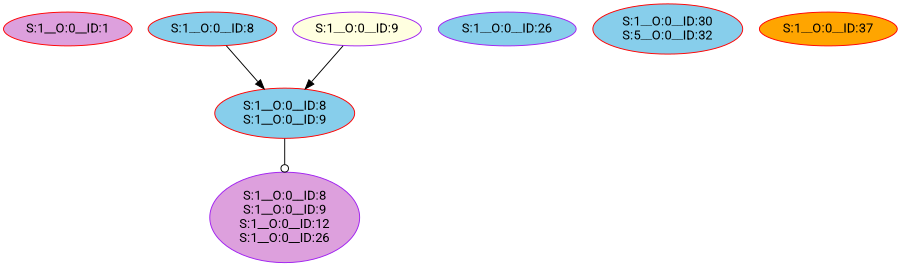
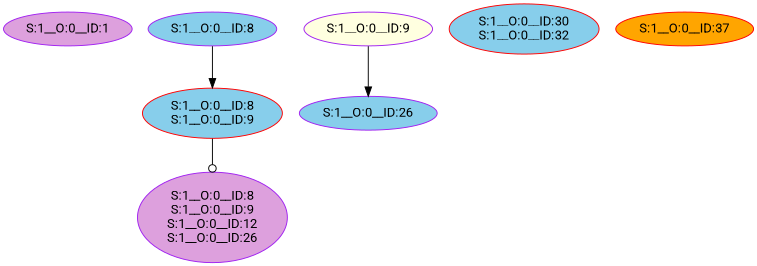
(68, 29) -> (68, 29)
(212, 29) -> (212, 29)
(668, 29) -> (524, 29)
(327, 64) -> (368, 67)
